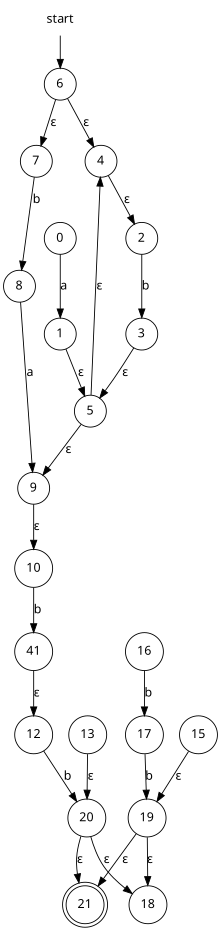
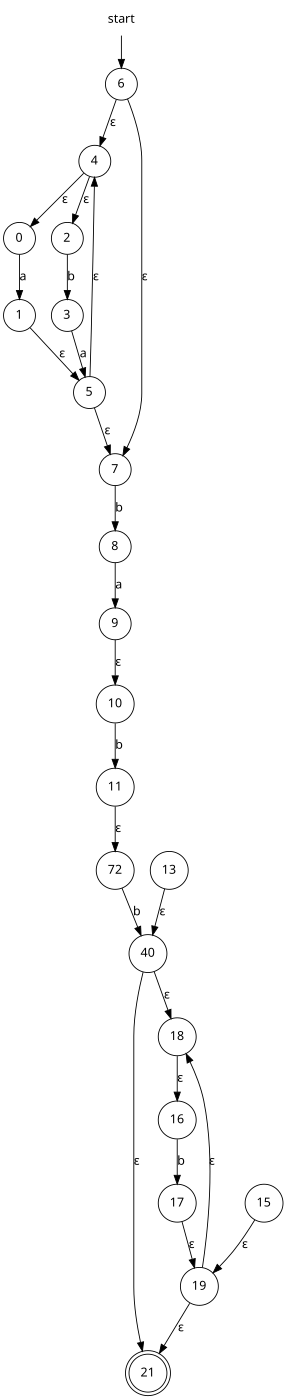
none -> (60, 197)
(125, 373) -> (83, 354)
(65, 446) -> (101, 427)
(34, 652) -> (115, 787)
(34, 735) -> (115, 870)
(149, 776) -> (192, 1245)
(87, 818) -> (148, 954)
none -> (177, 1074)
